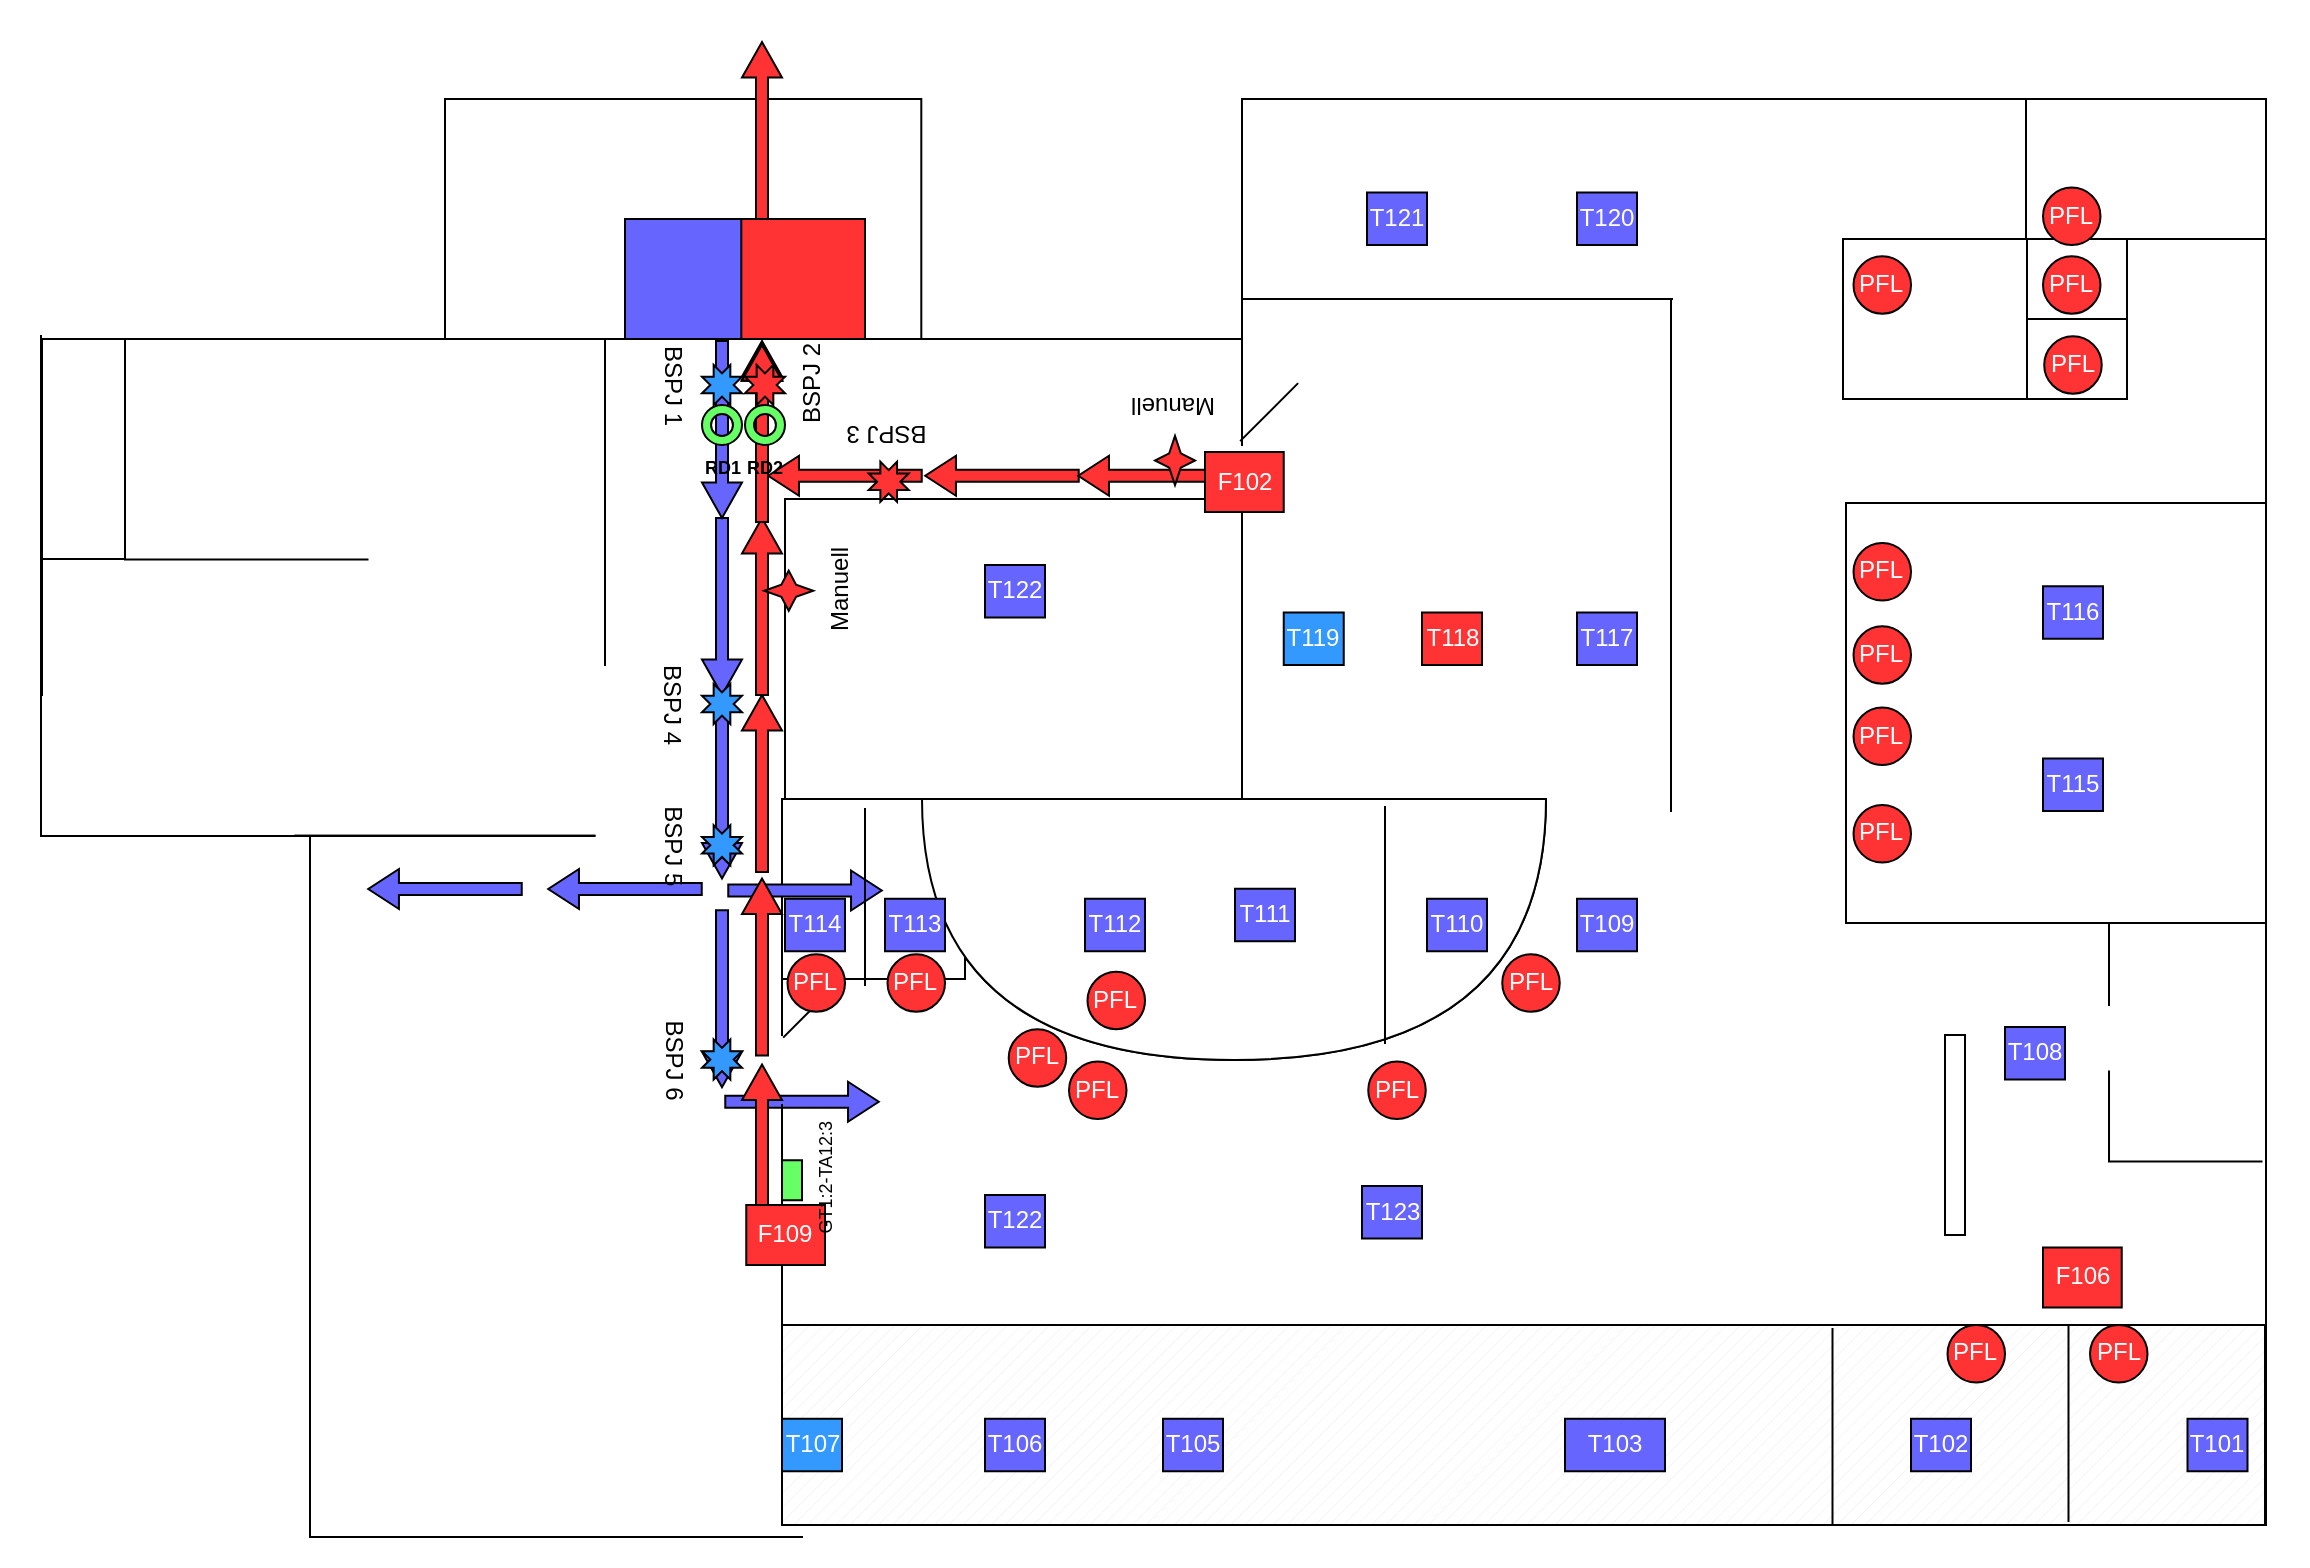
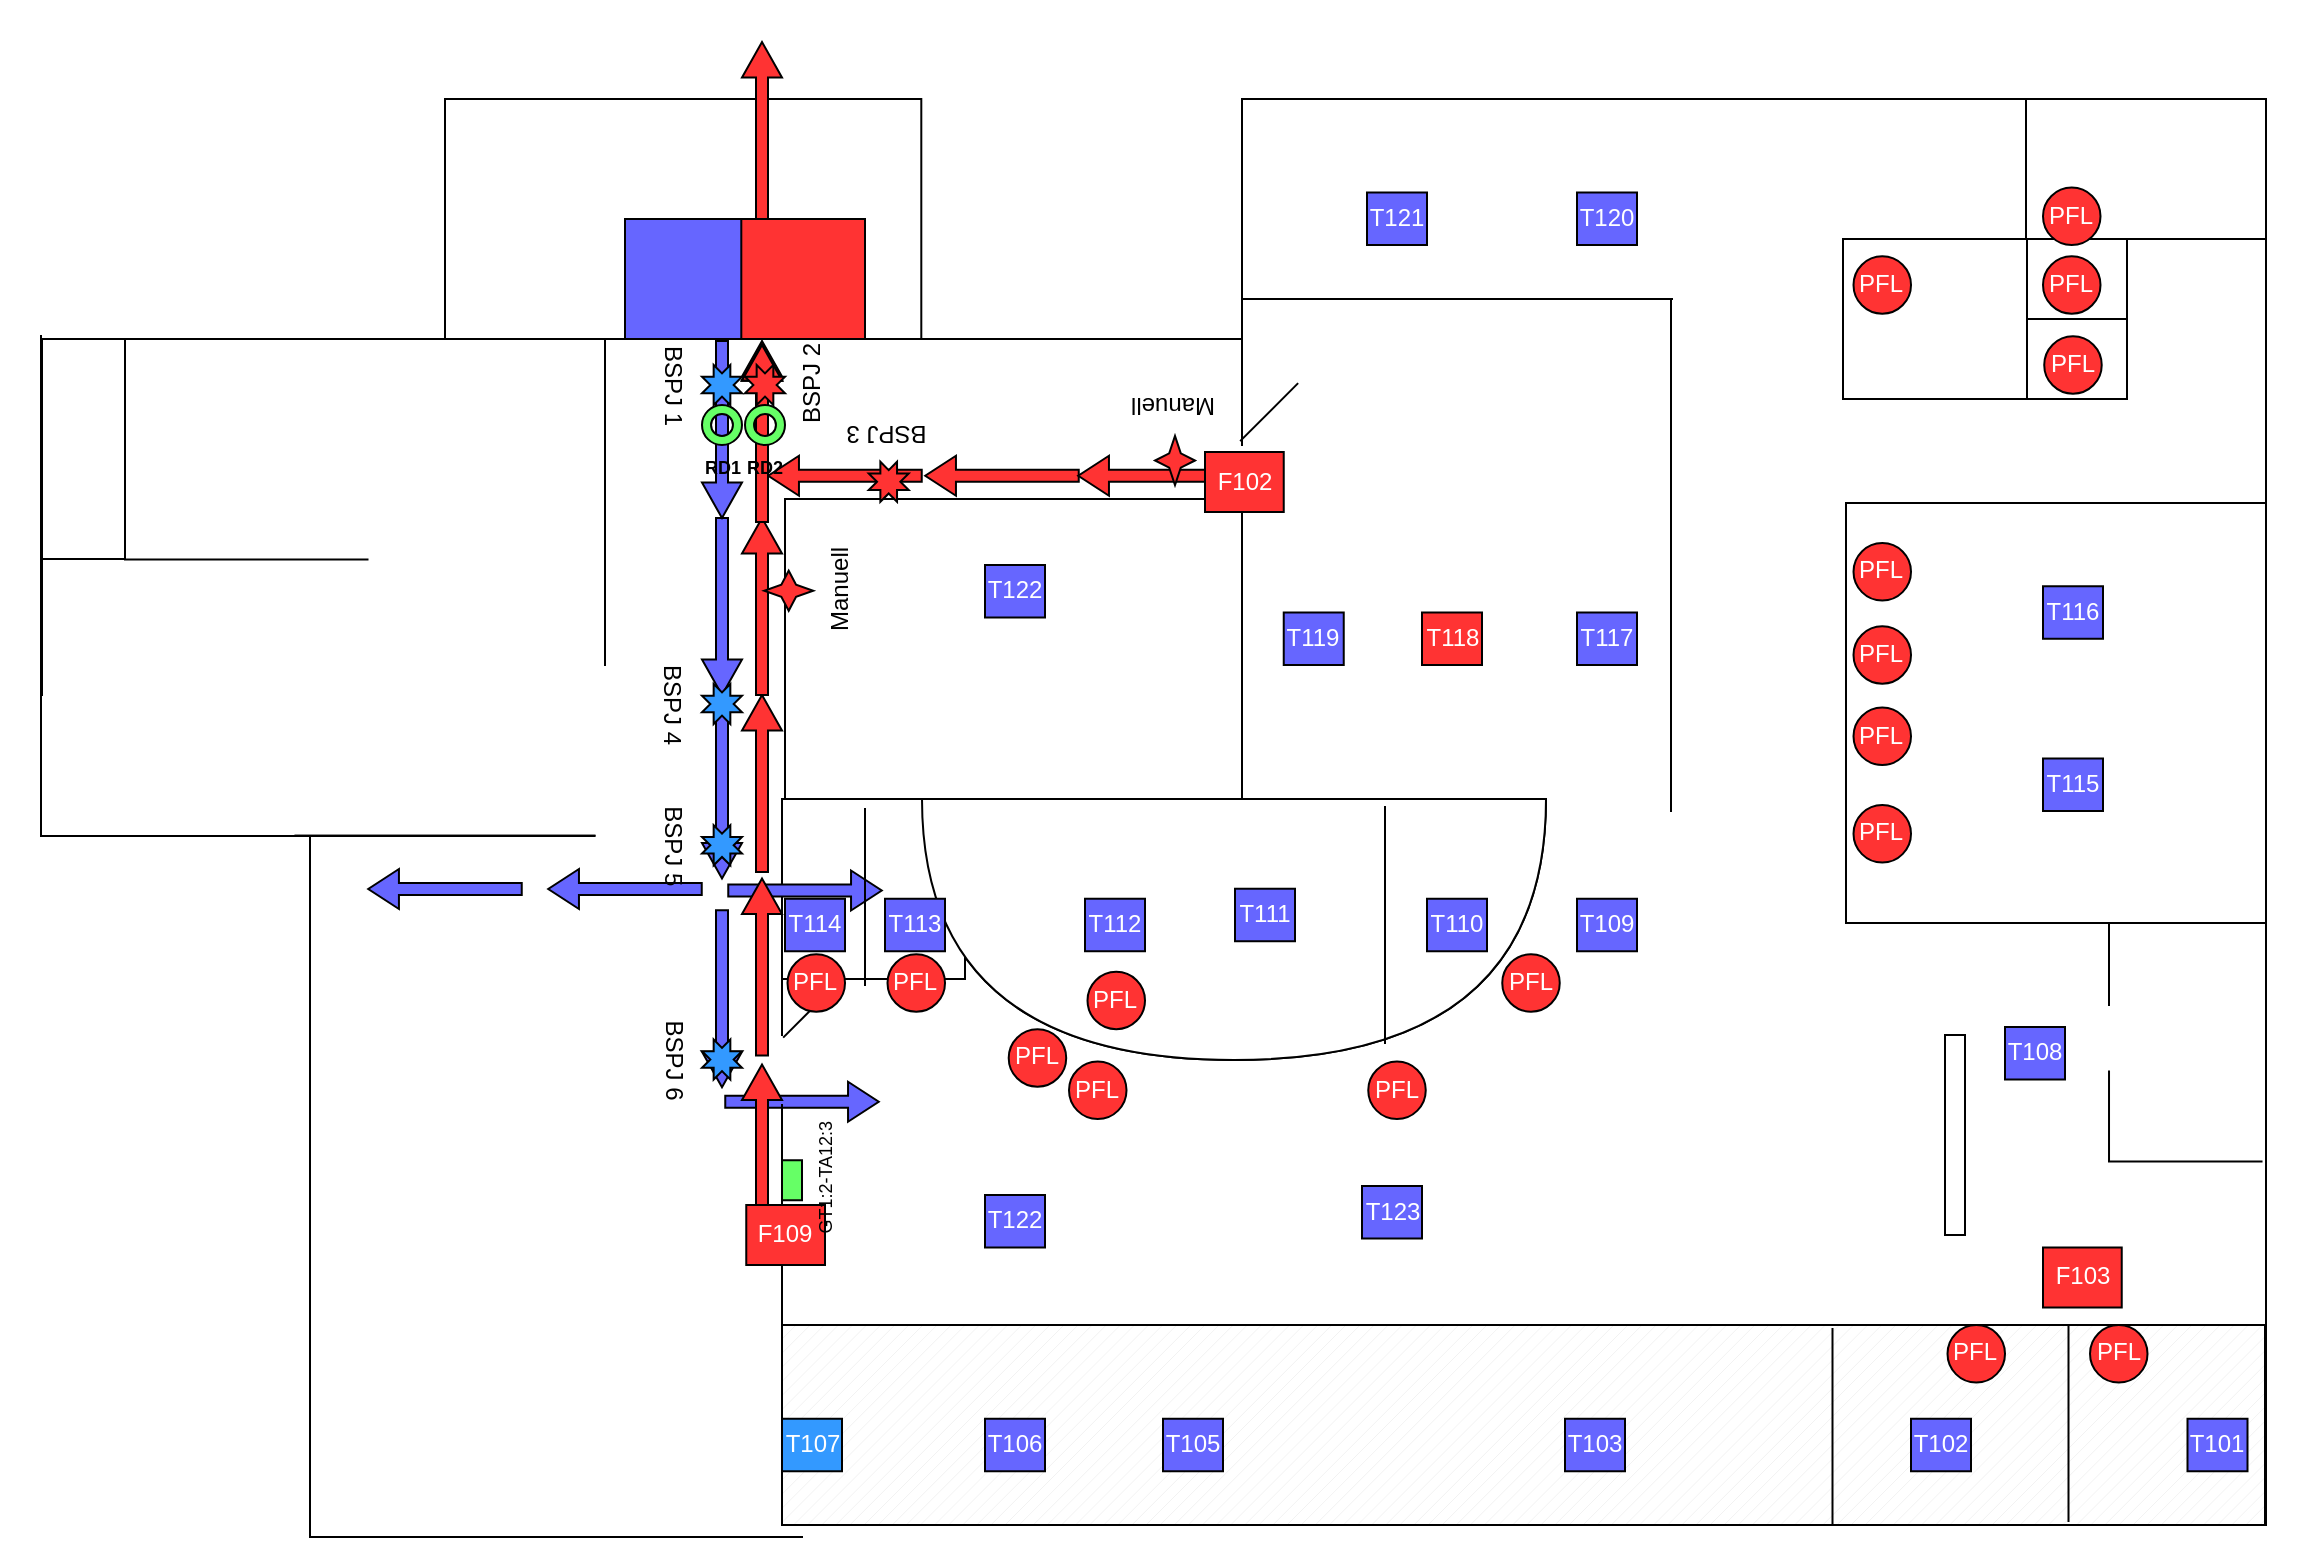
(1314, 639) -> (1314, 639)
(2084, 1277) -> (2084, 1277)
(1615, 1445) -> (1595, 1445)
